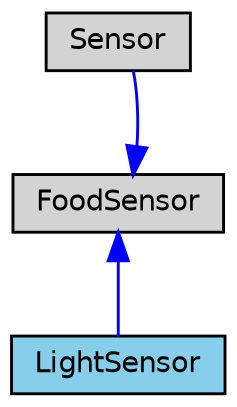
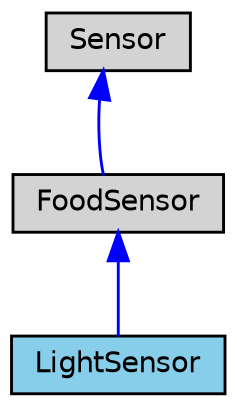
(137, 108) -> (99, 137)
